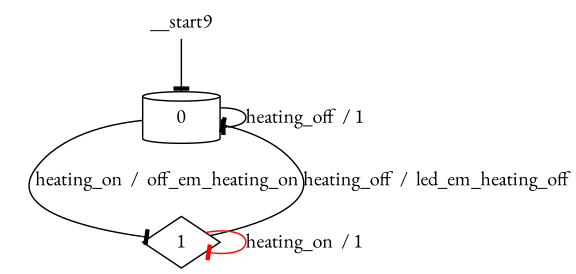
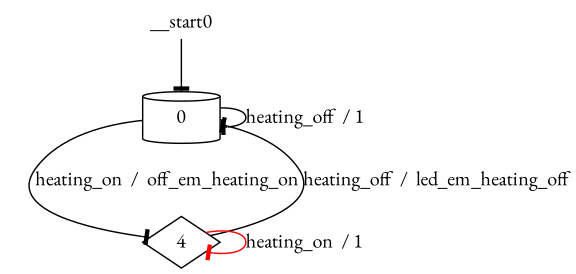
(181, 22) -> (181, 22)
(181, 242) -> (181, 242)
